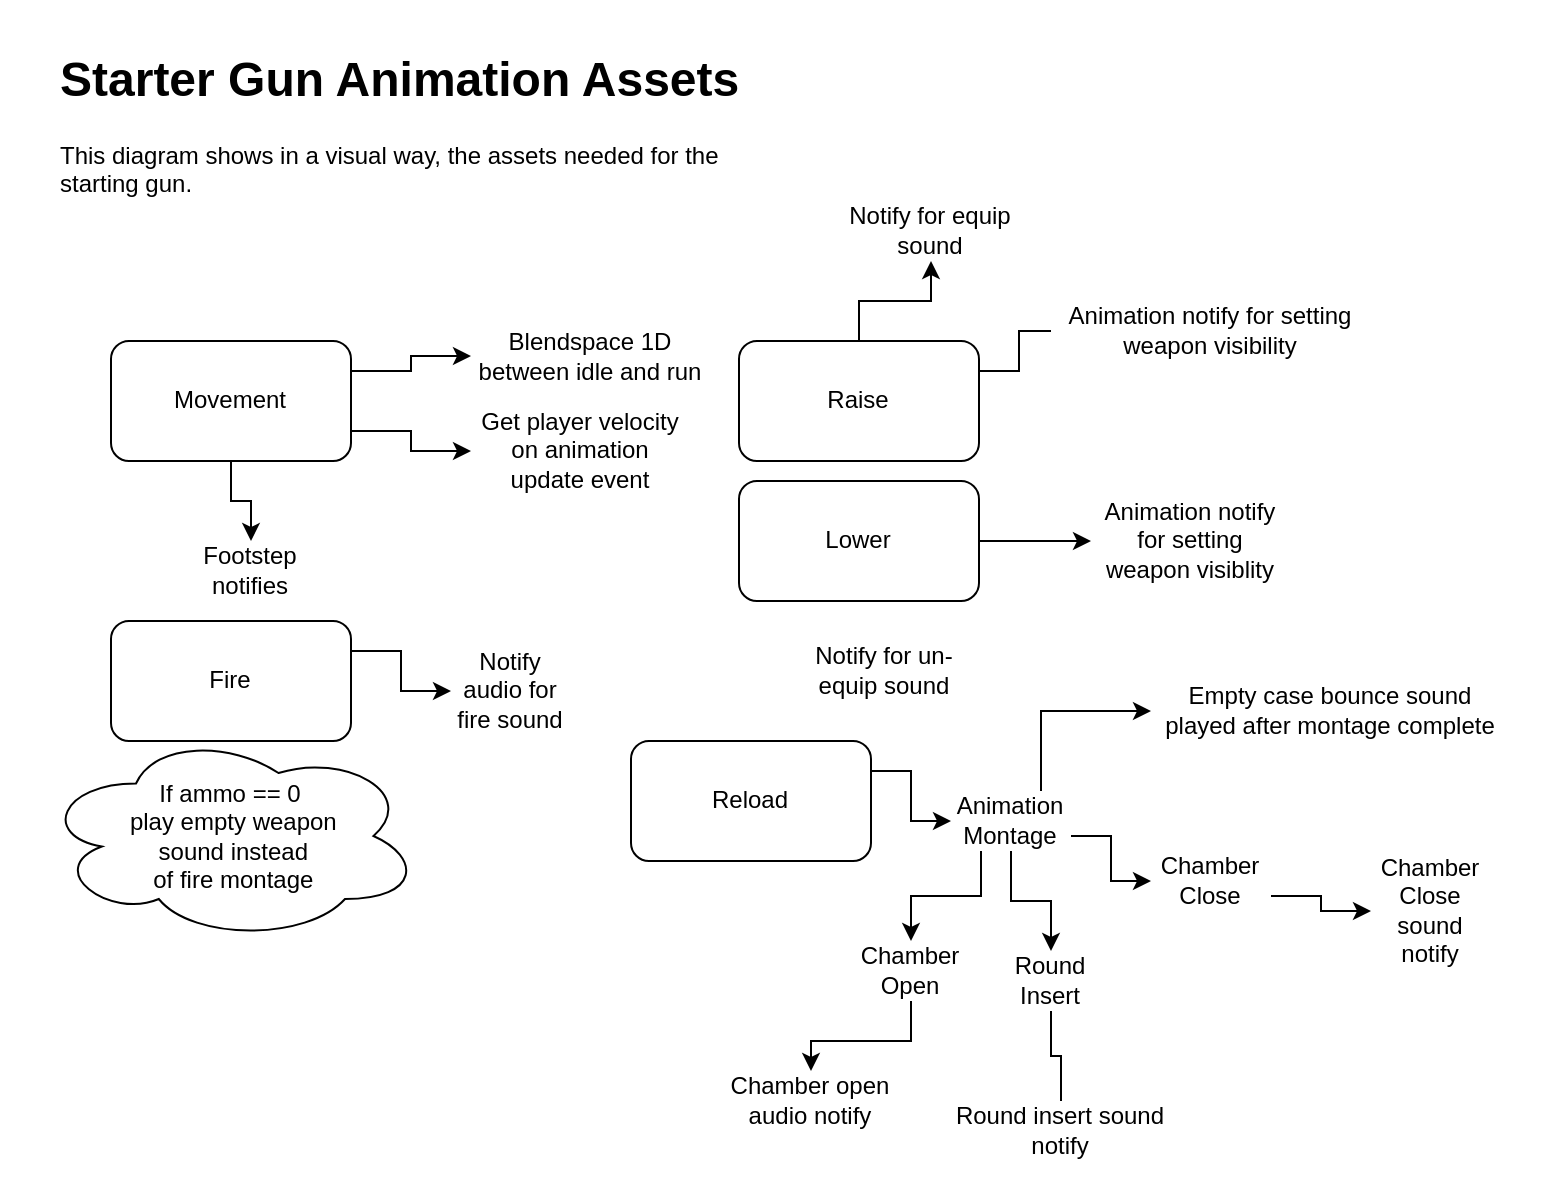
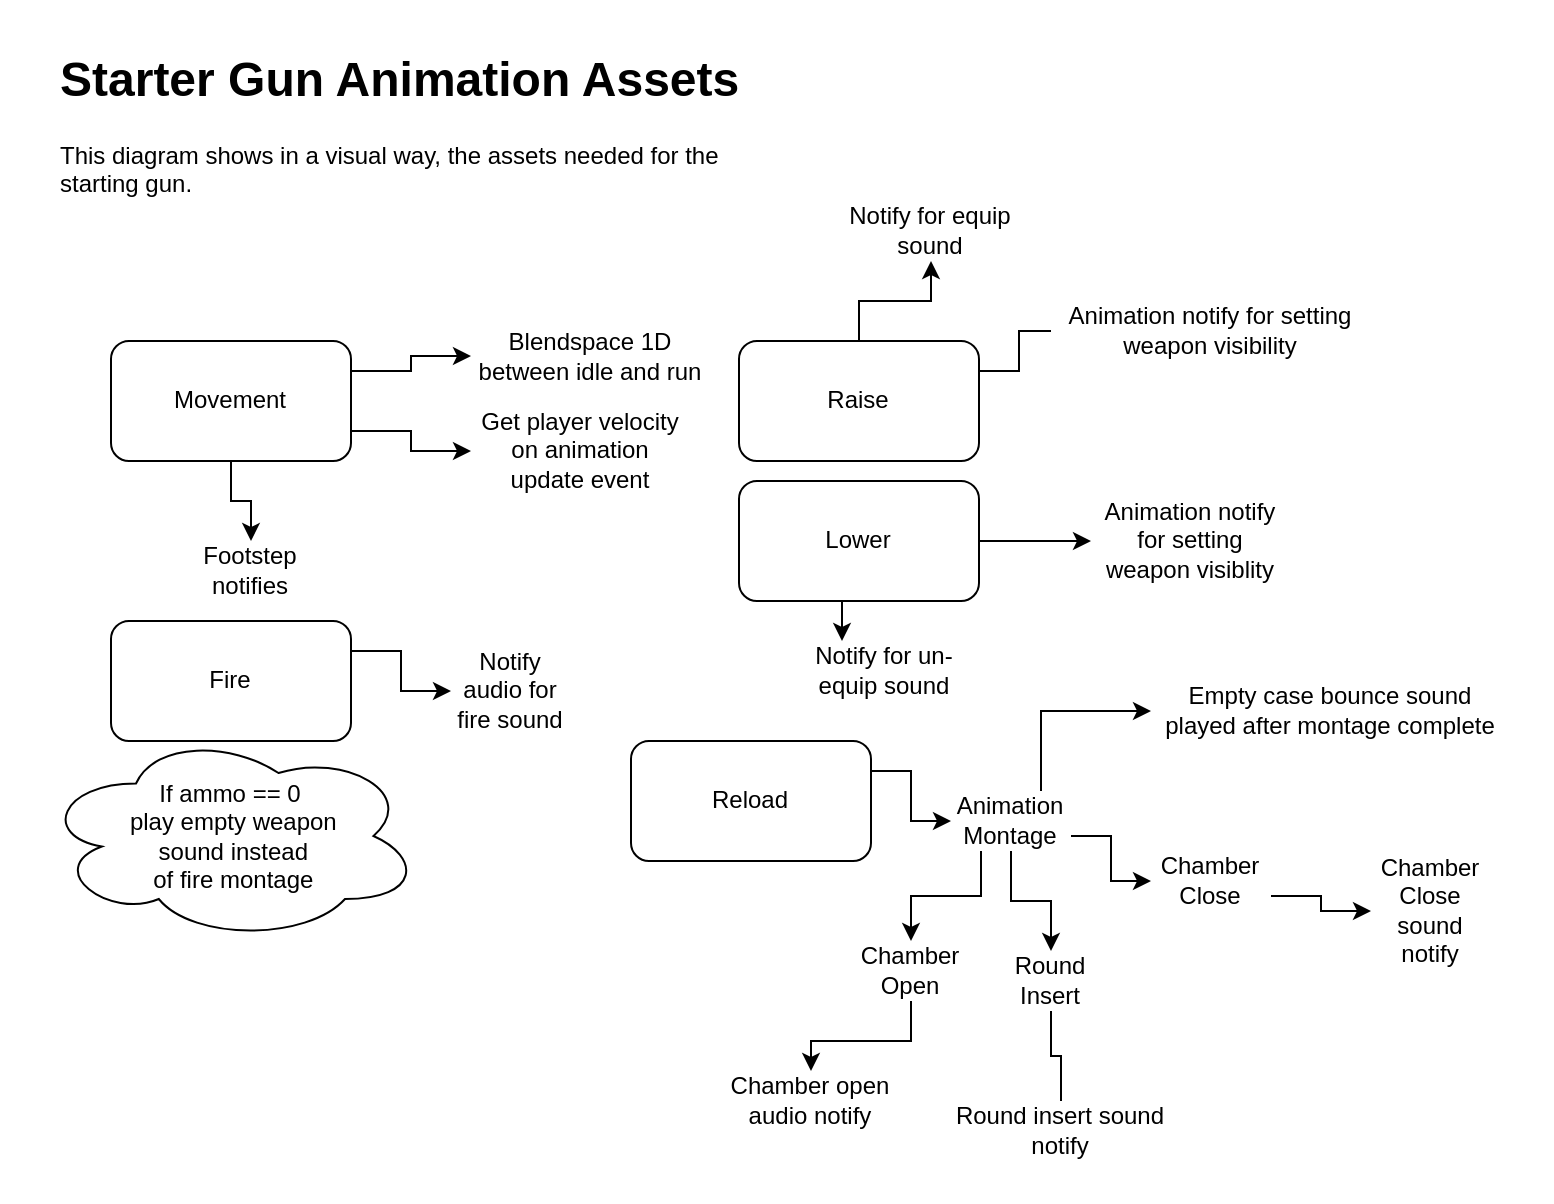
none -> (842, 613)
